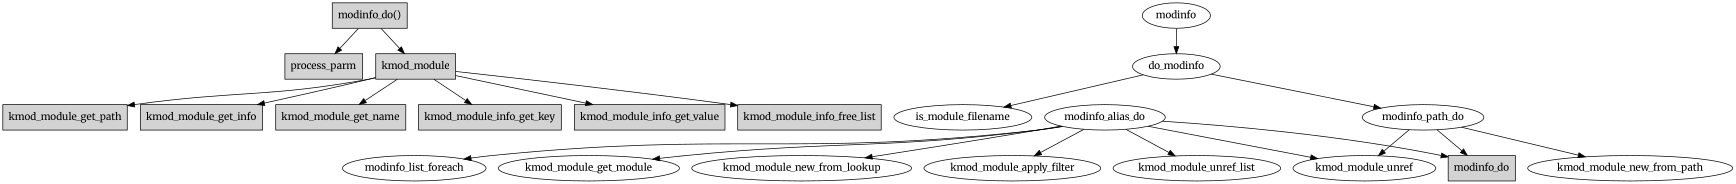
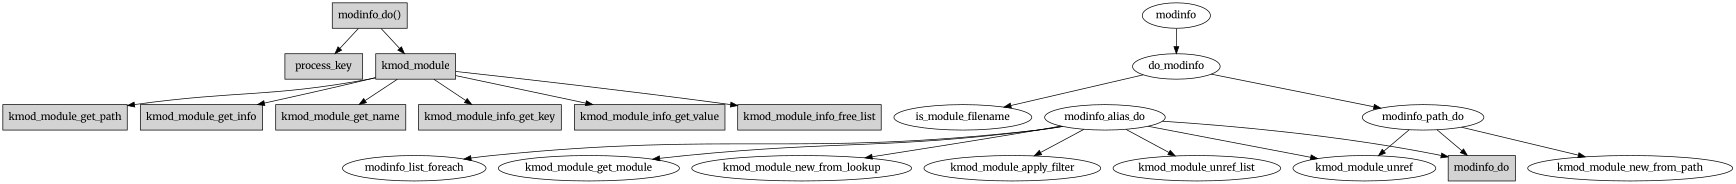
(324, 66) -> (324, 66)
